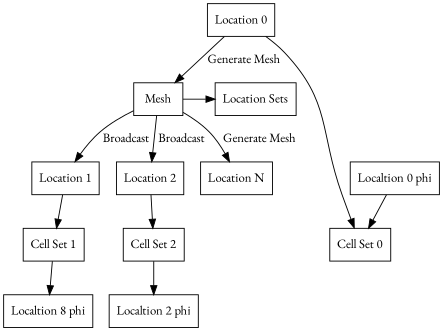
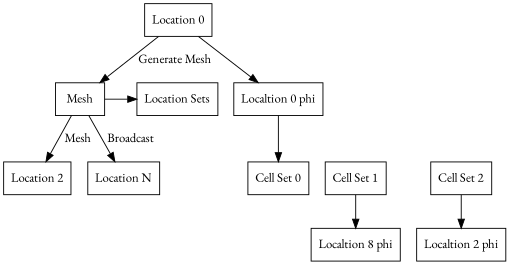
(323, 120) -> (225, 57)
(181, 139) -> (77, 139)
(258, 139) -> (130, 139)
(66, 178) -> none
(152, 207) -> none
